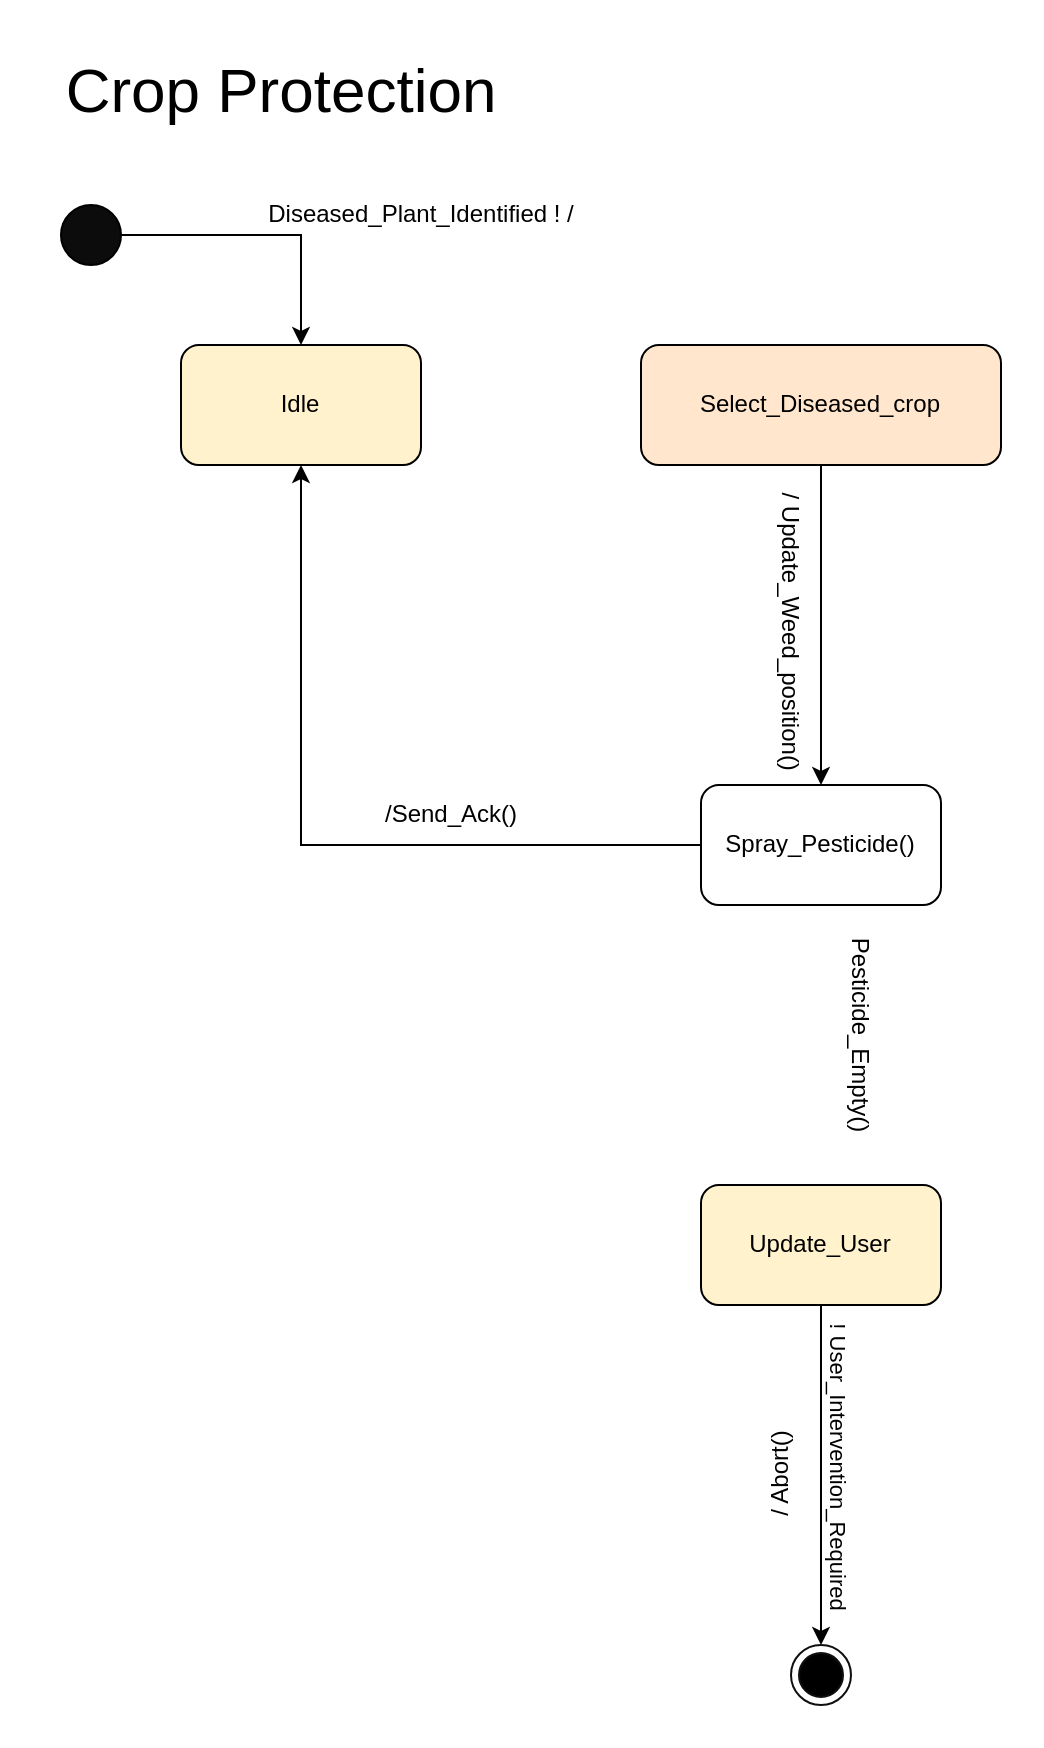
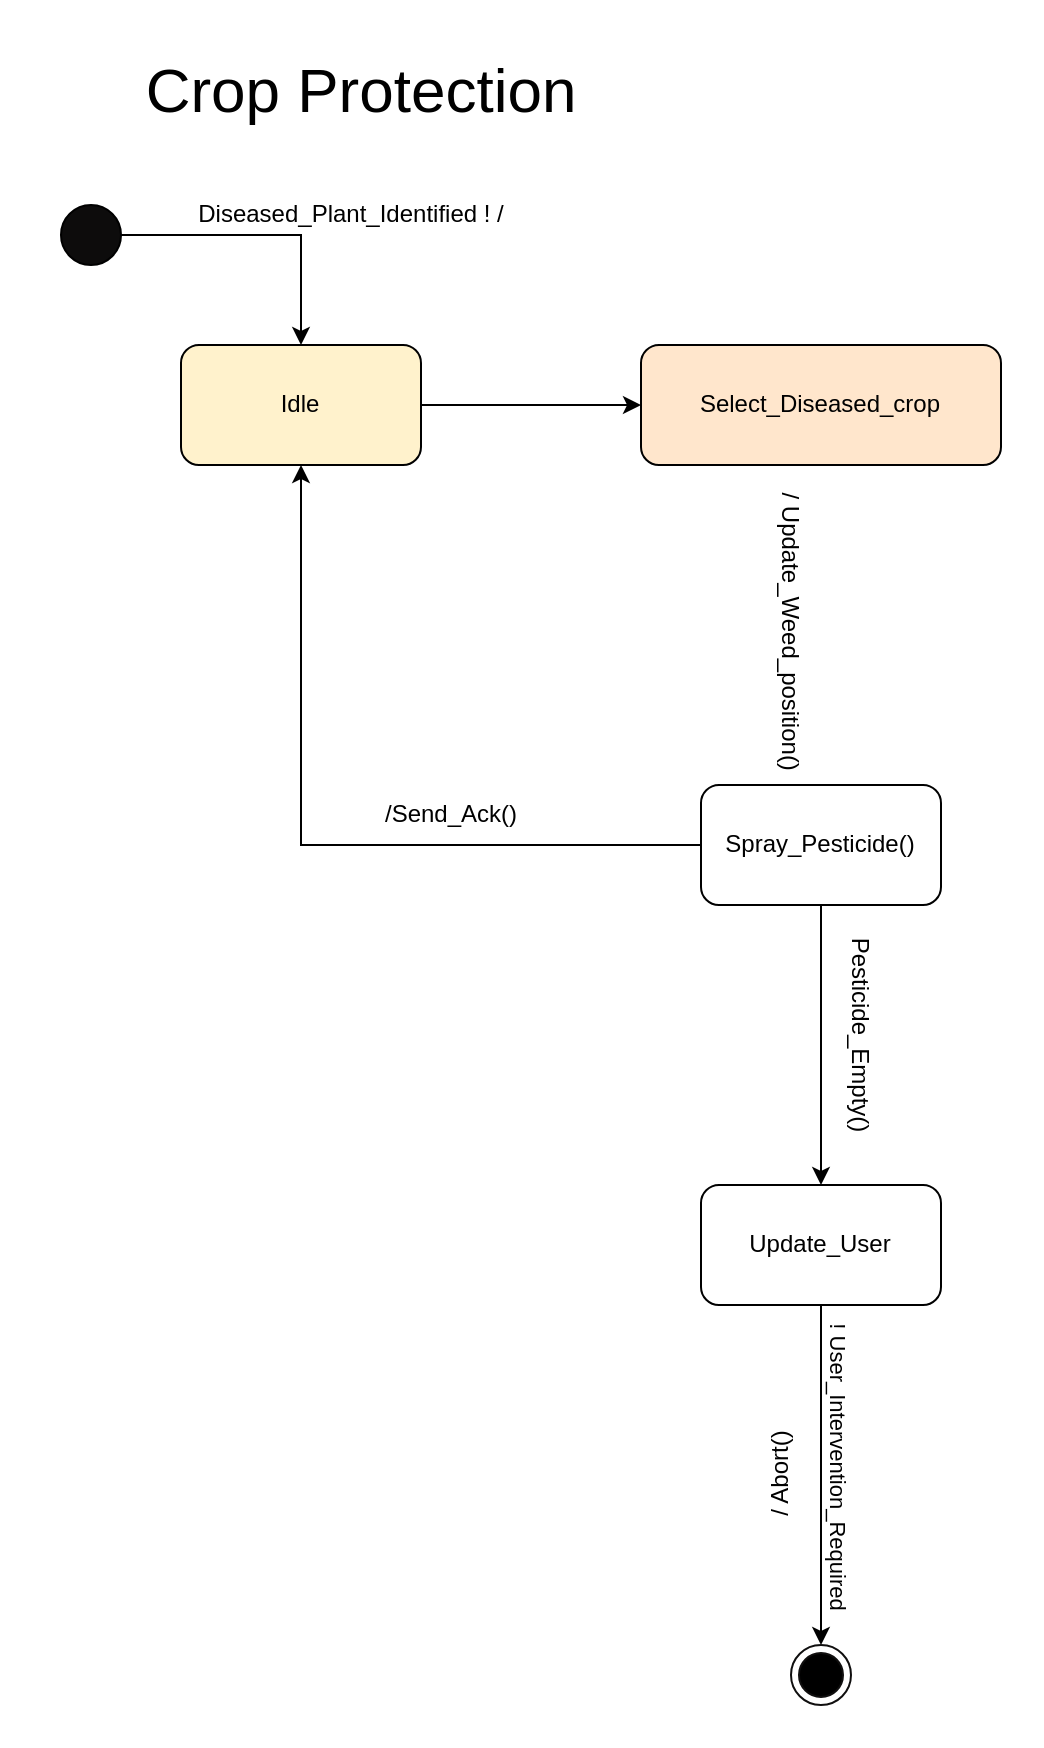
(281, 91) -> (361, 91)
(421, 215) -> (351, 215)
none -> (524, 405)
(821, 618) -> none
none -> (821, 1038)
(821, 1245) -> (821, 1245)
